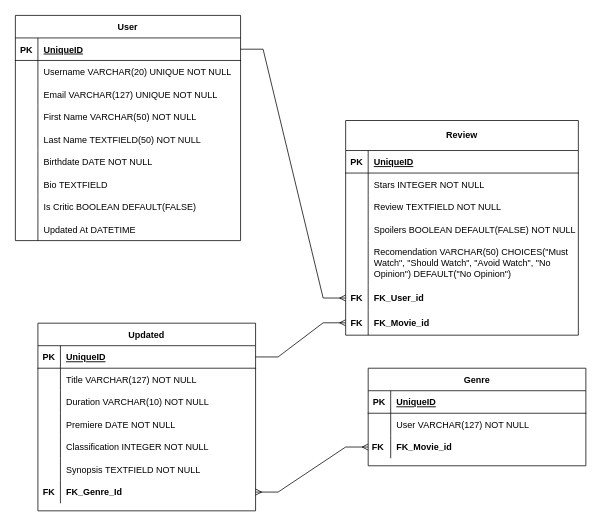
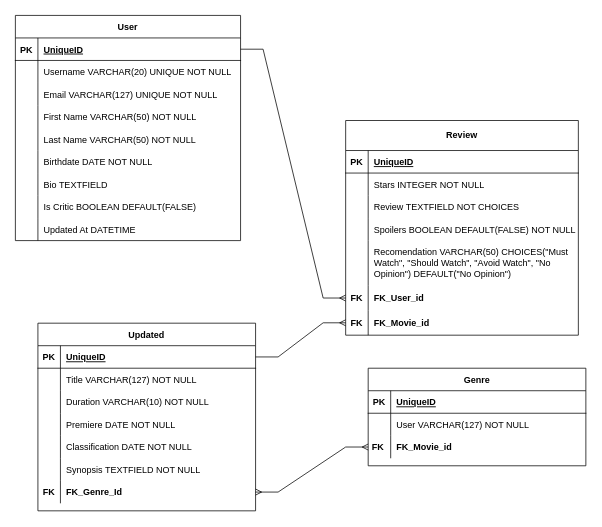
(119, 140) -> (114, 140)
(432, 207) -> (439, 207)
(136, 447) -> (128, 447)
